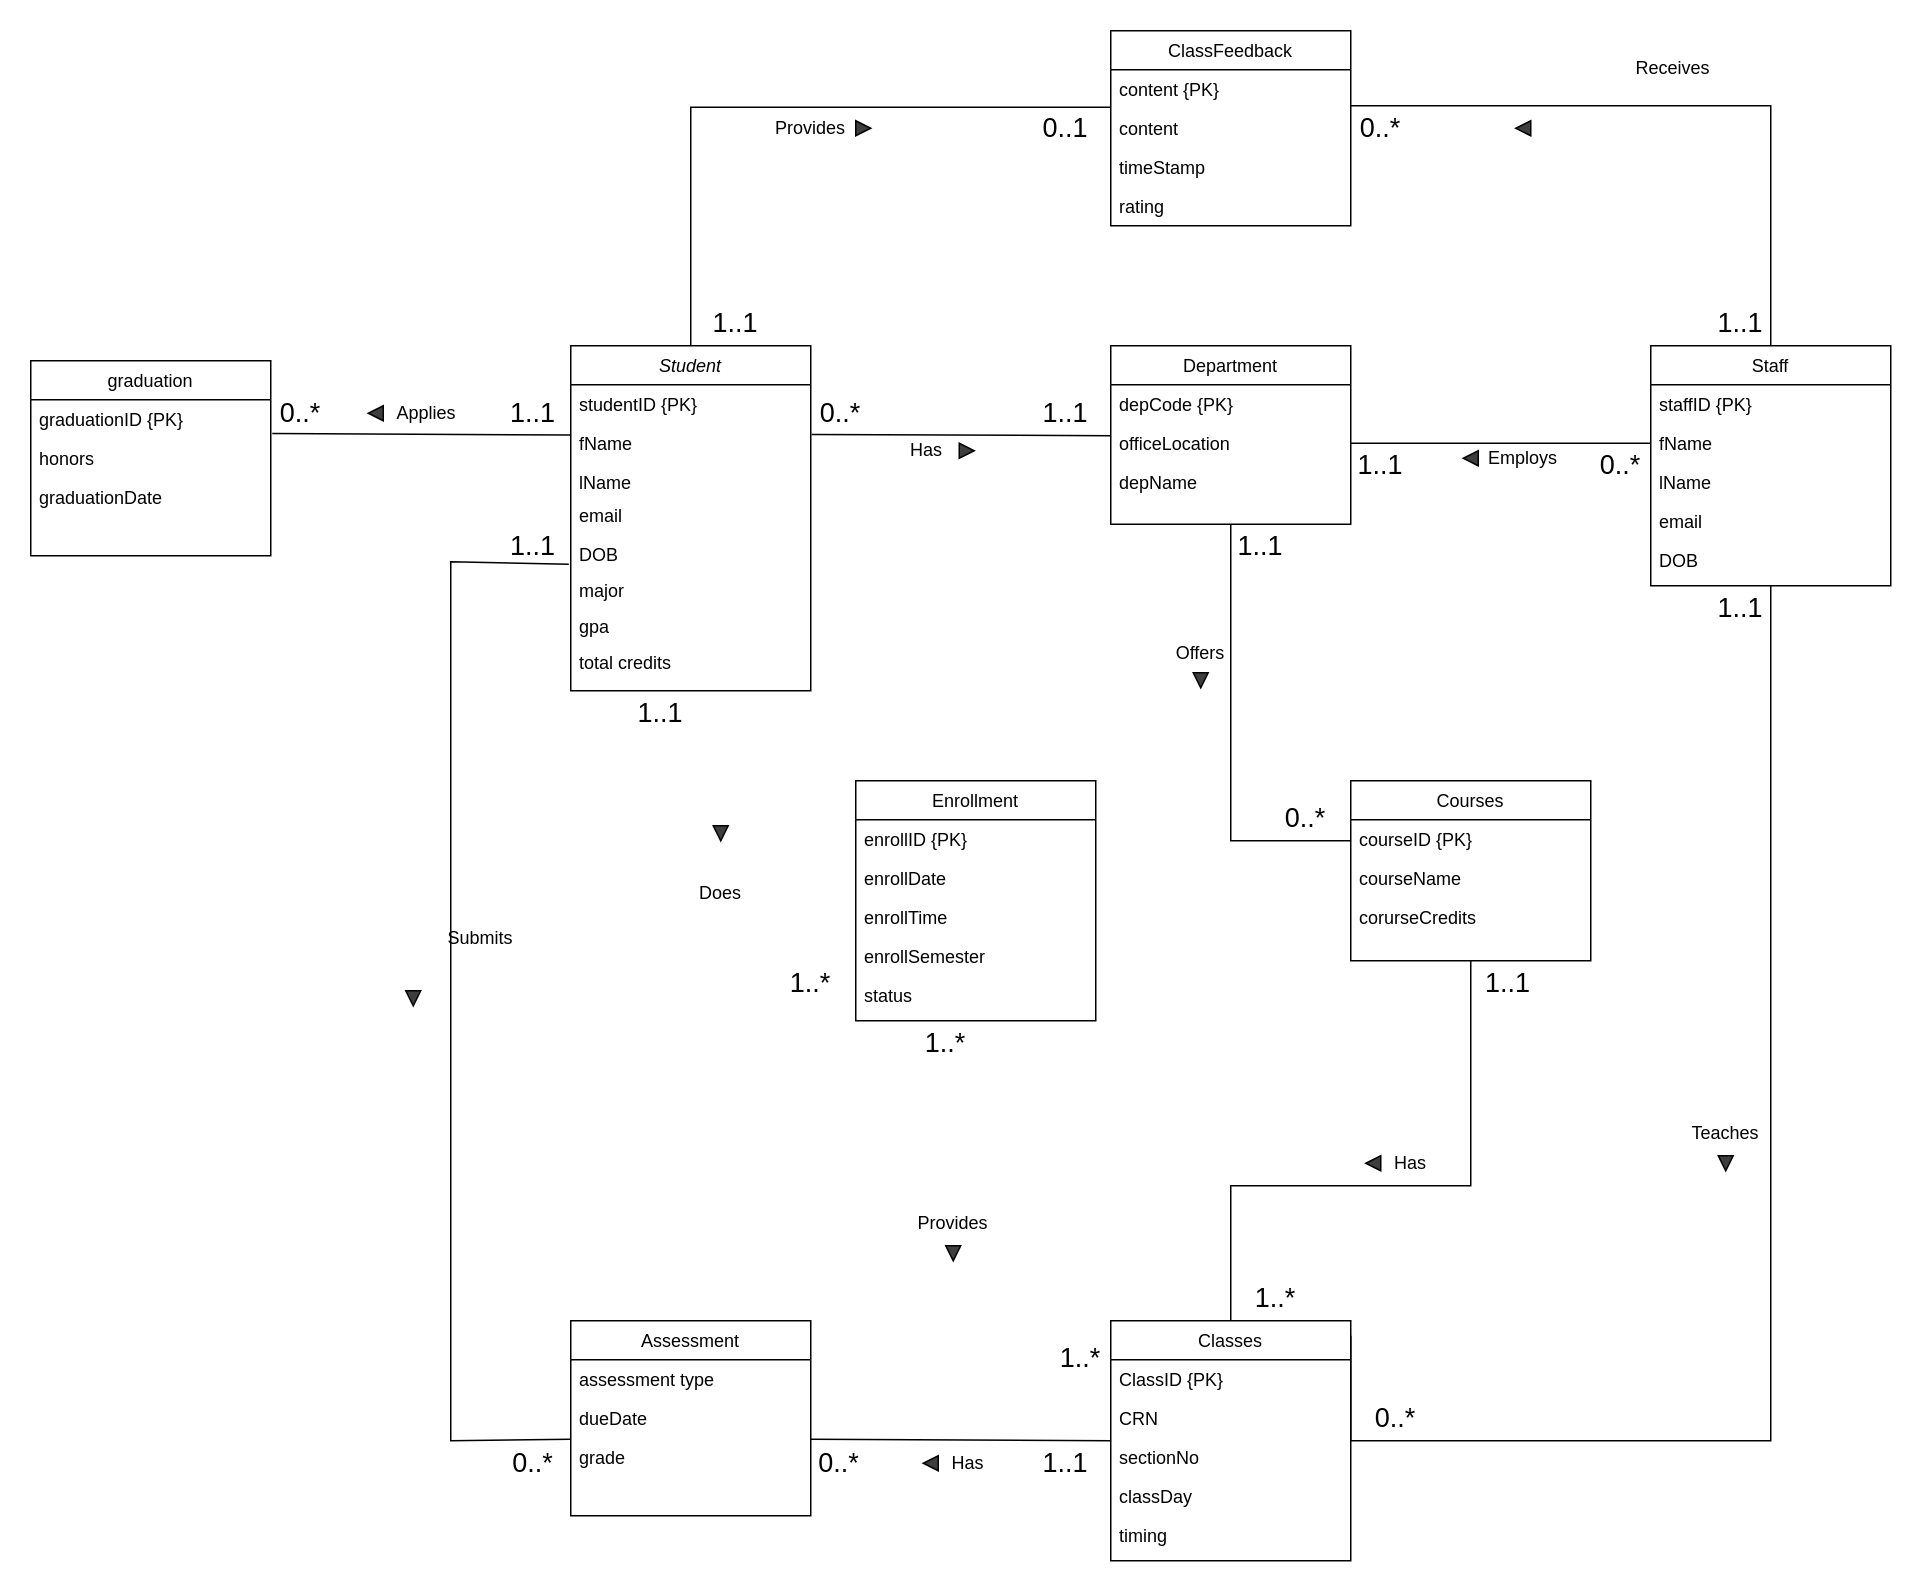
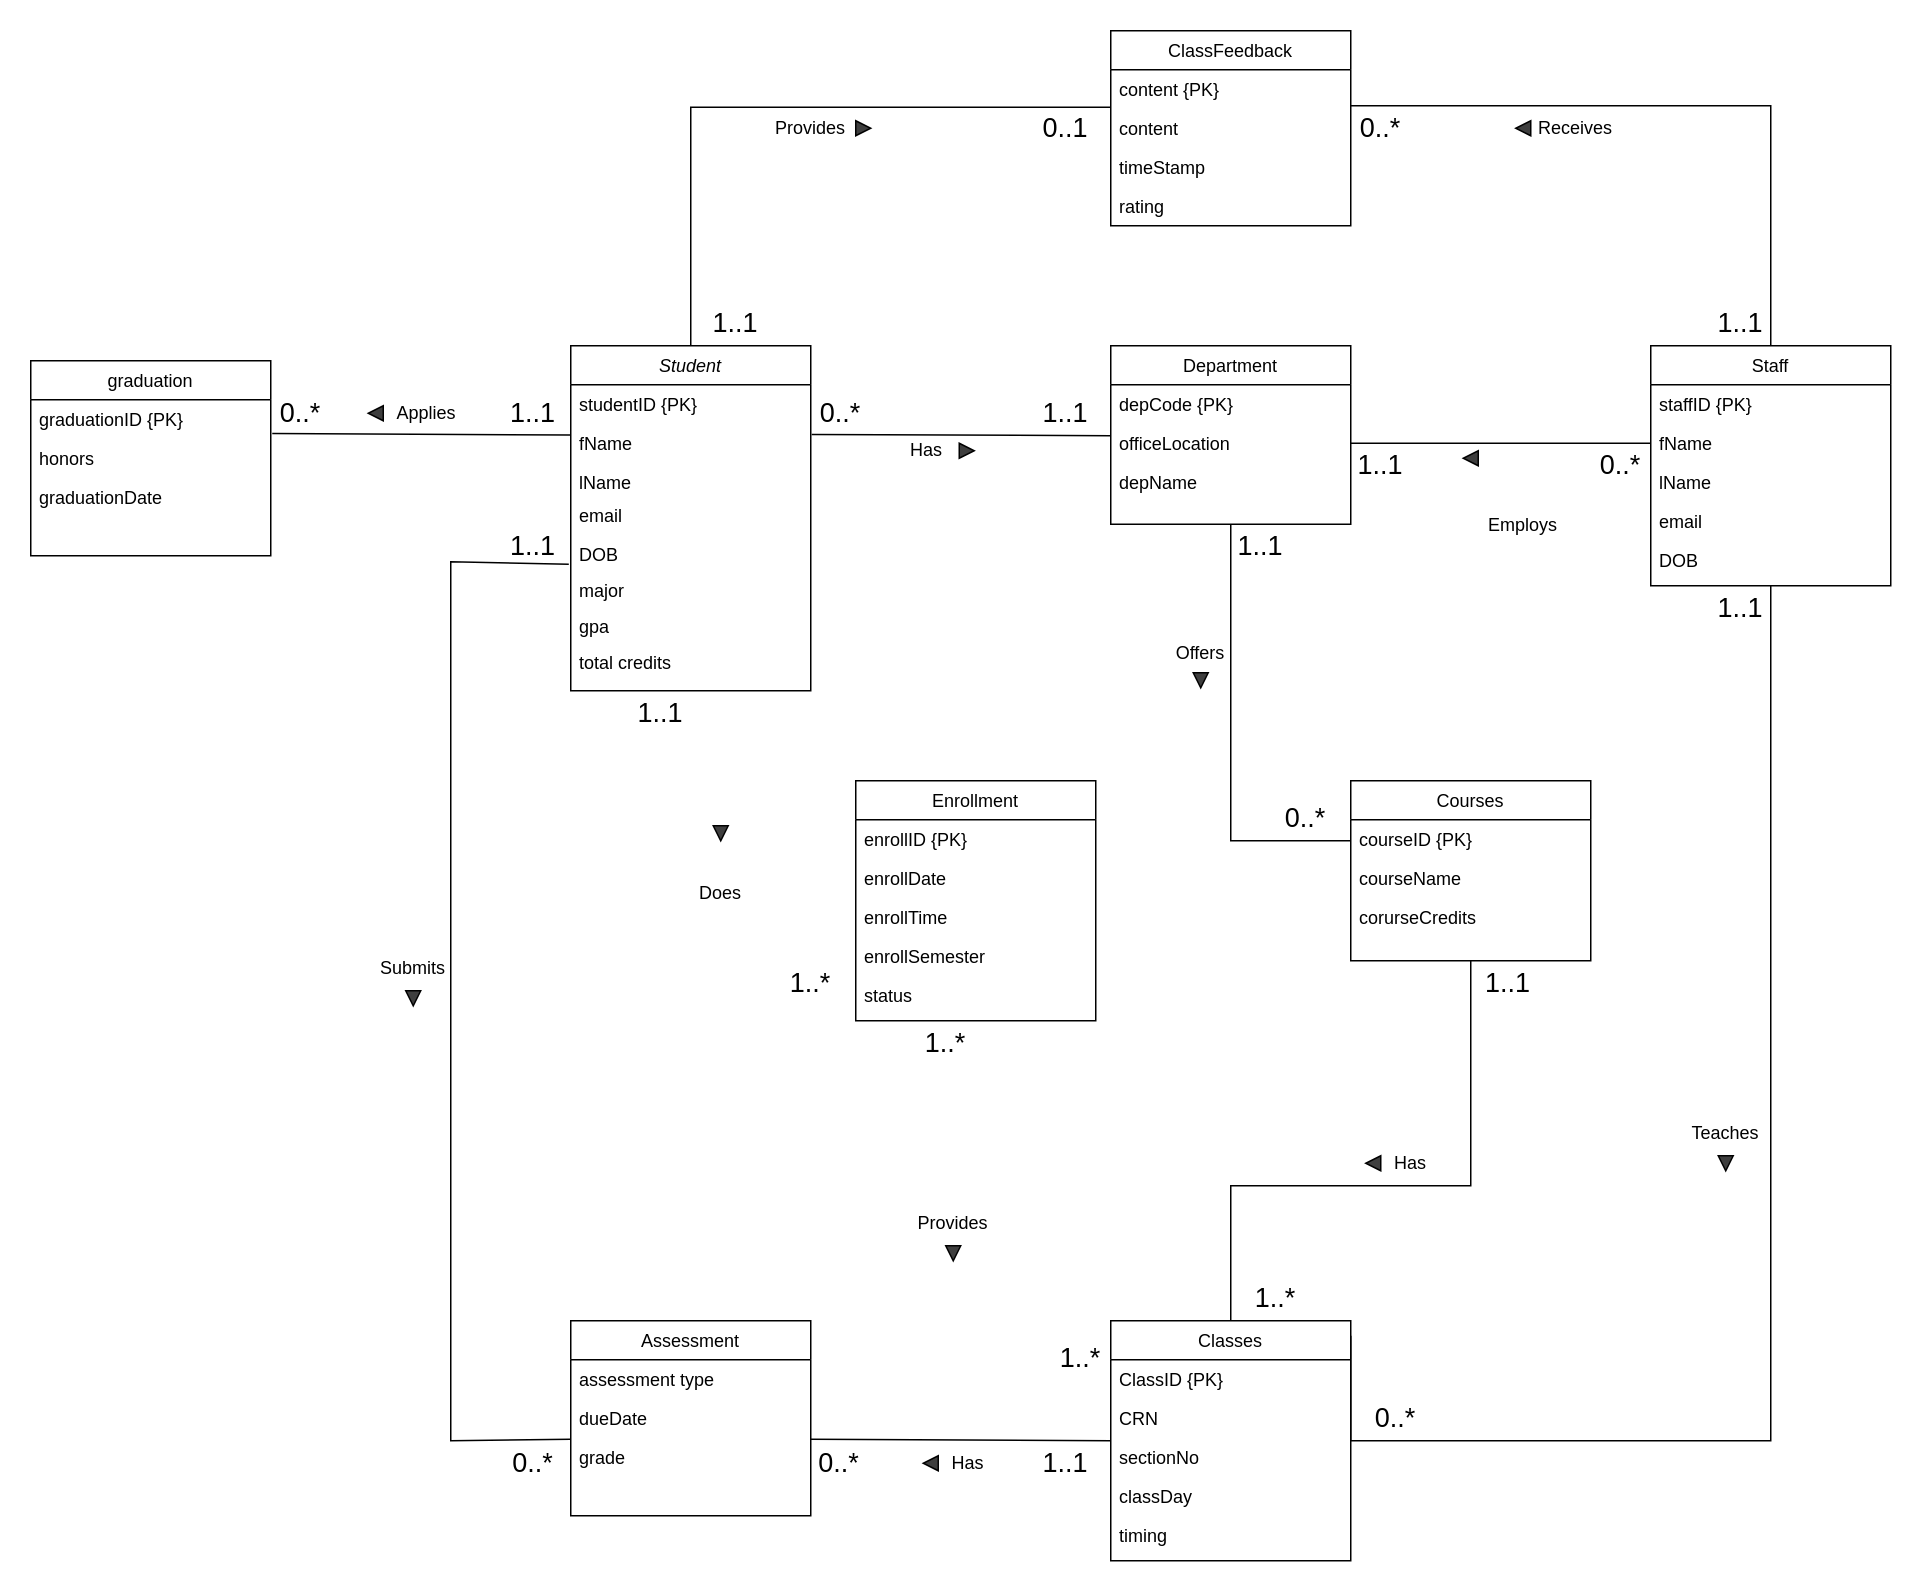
(1673, 68) -> (1576, 128)
(1523, 458) -> (1523, 526)
(481, 938) -> (413, 968)
